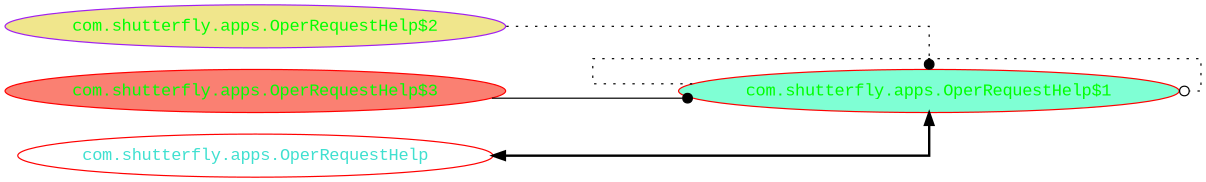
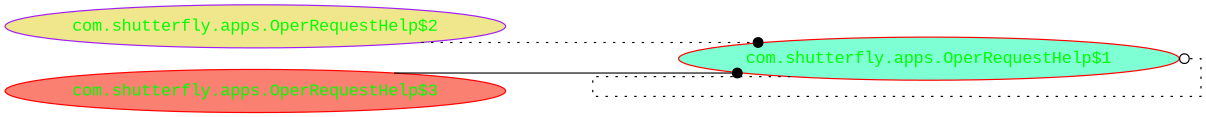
(255, 156) -> none
